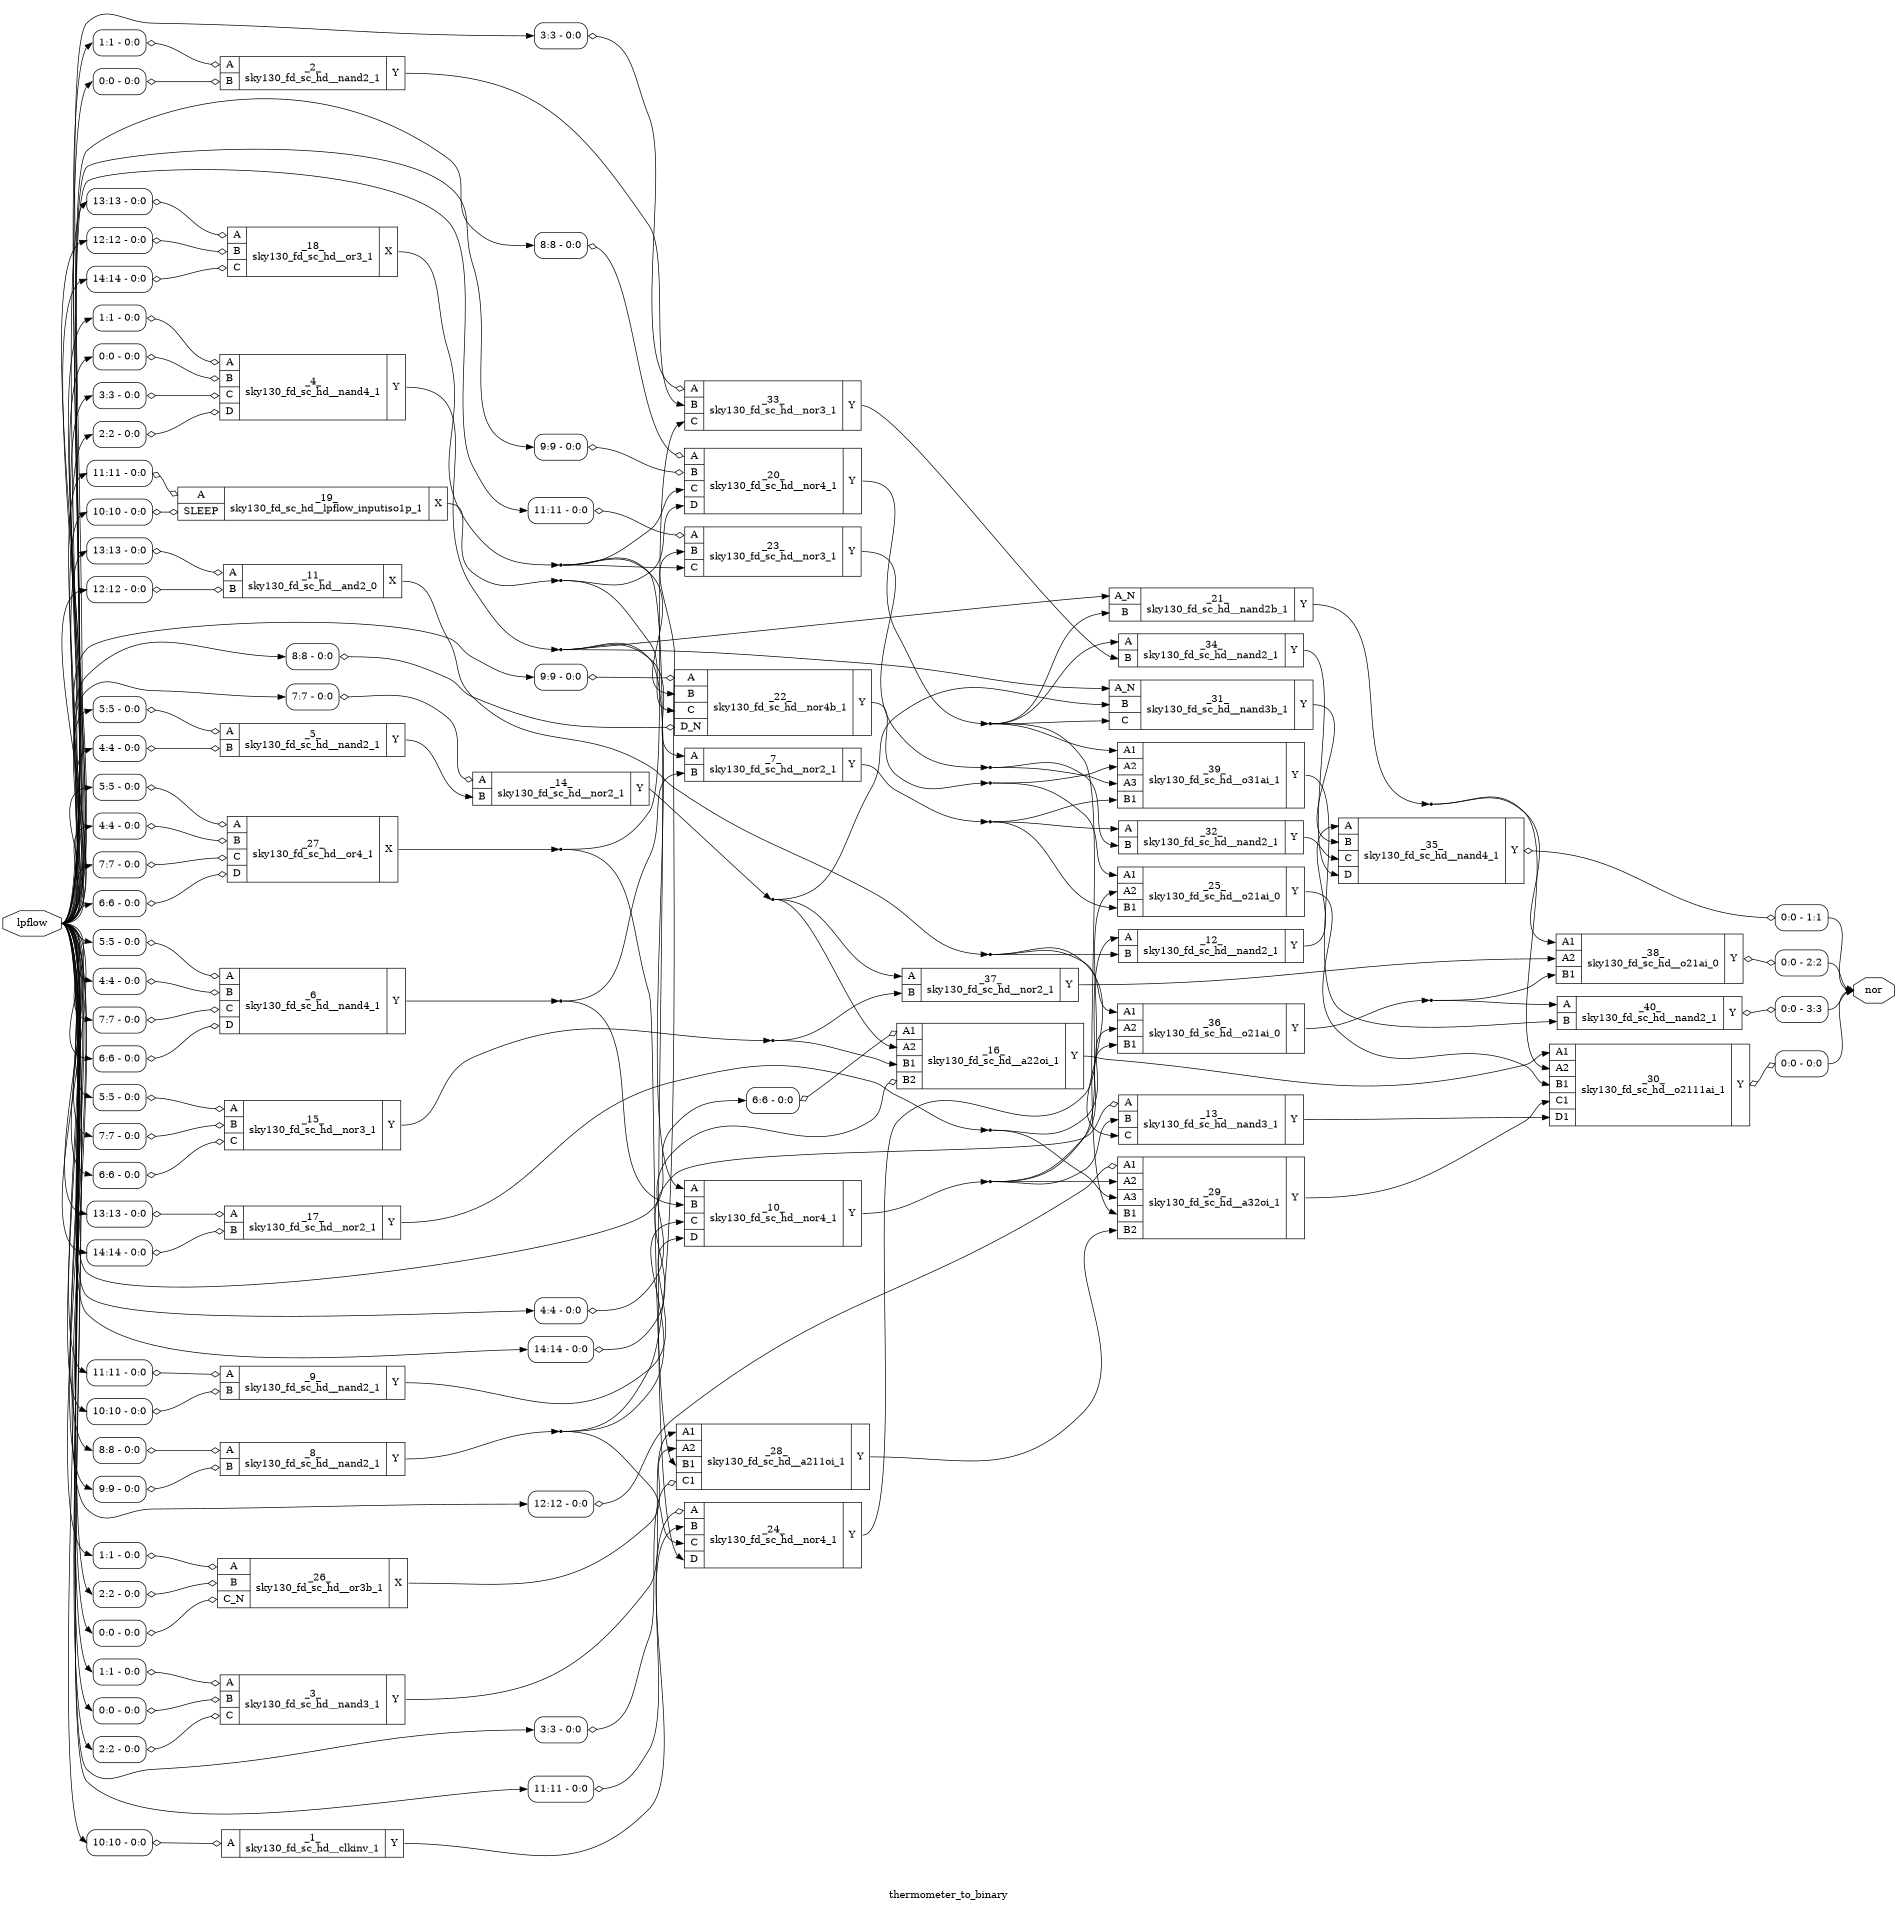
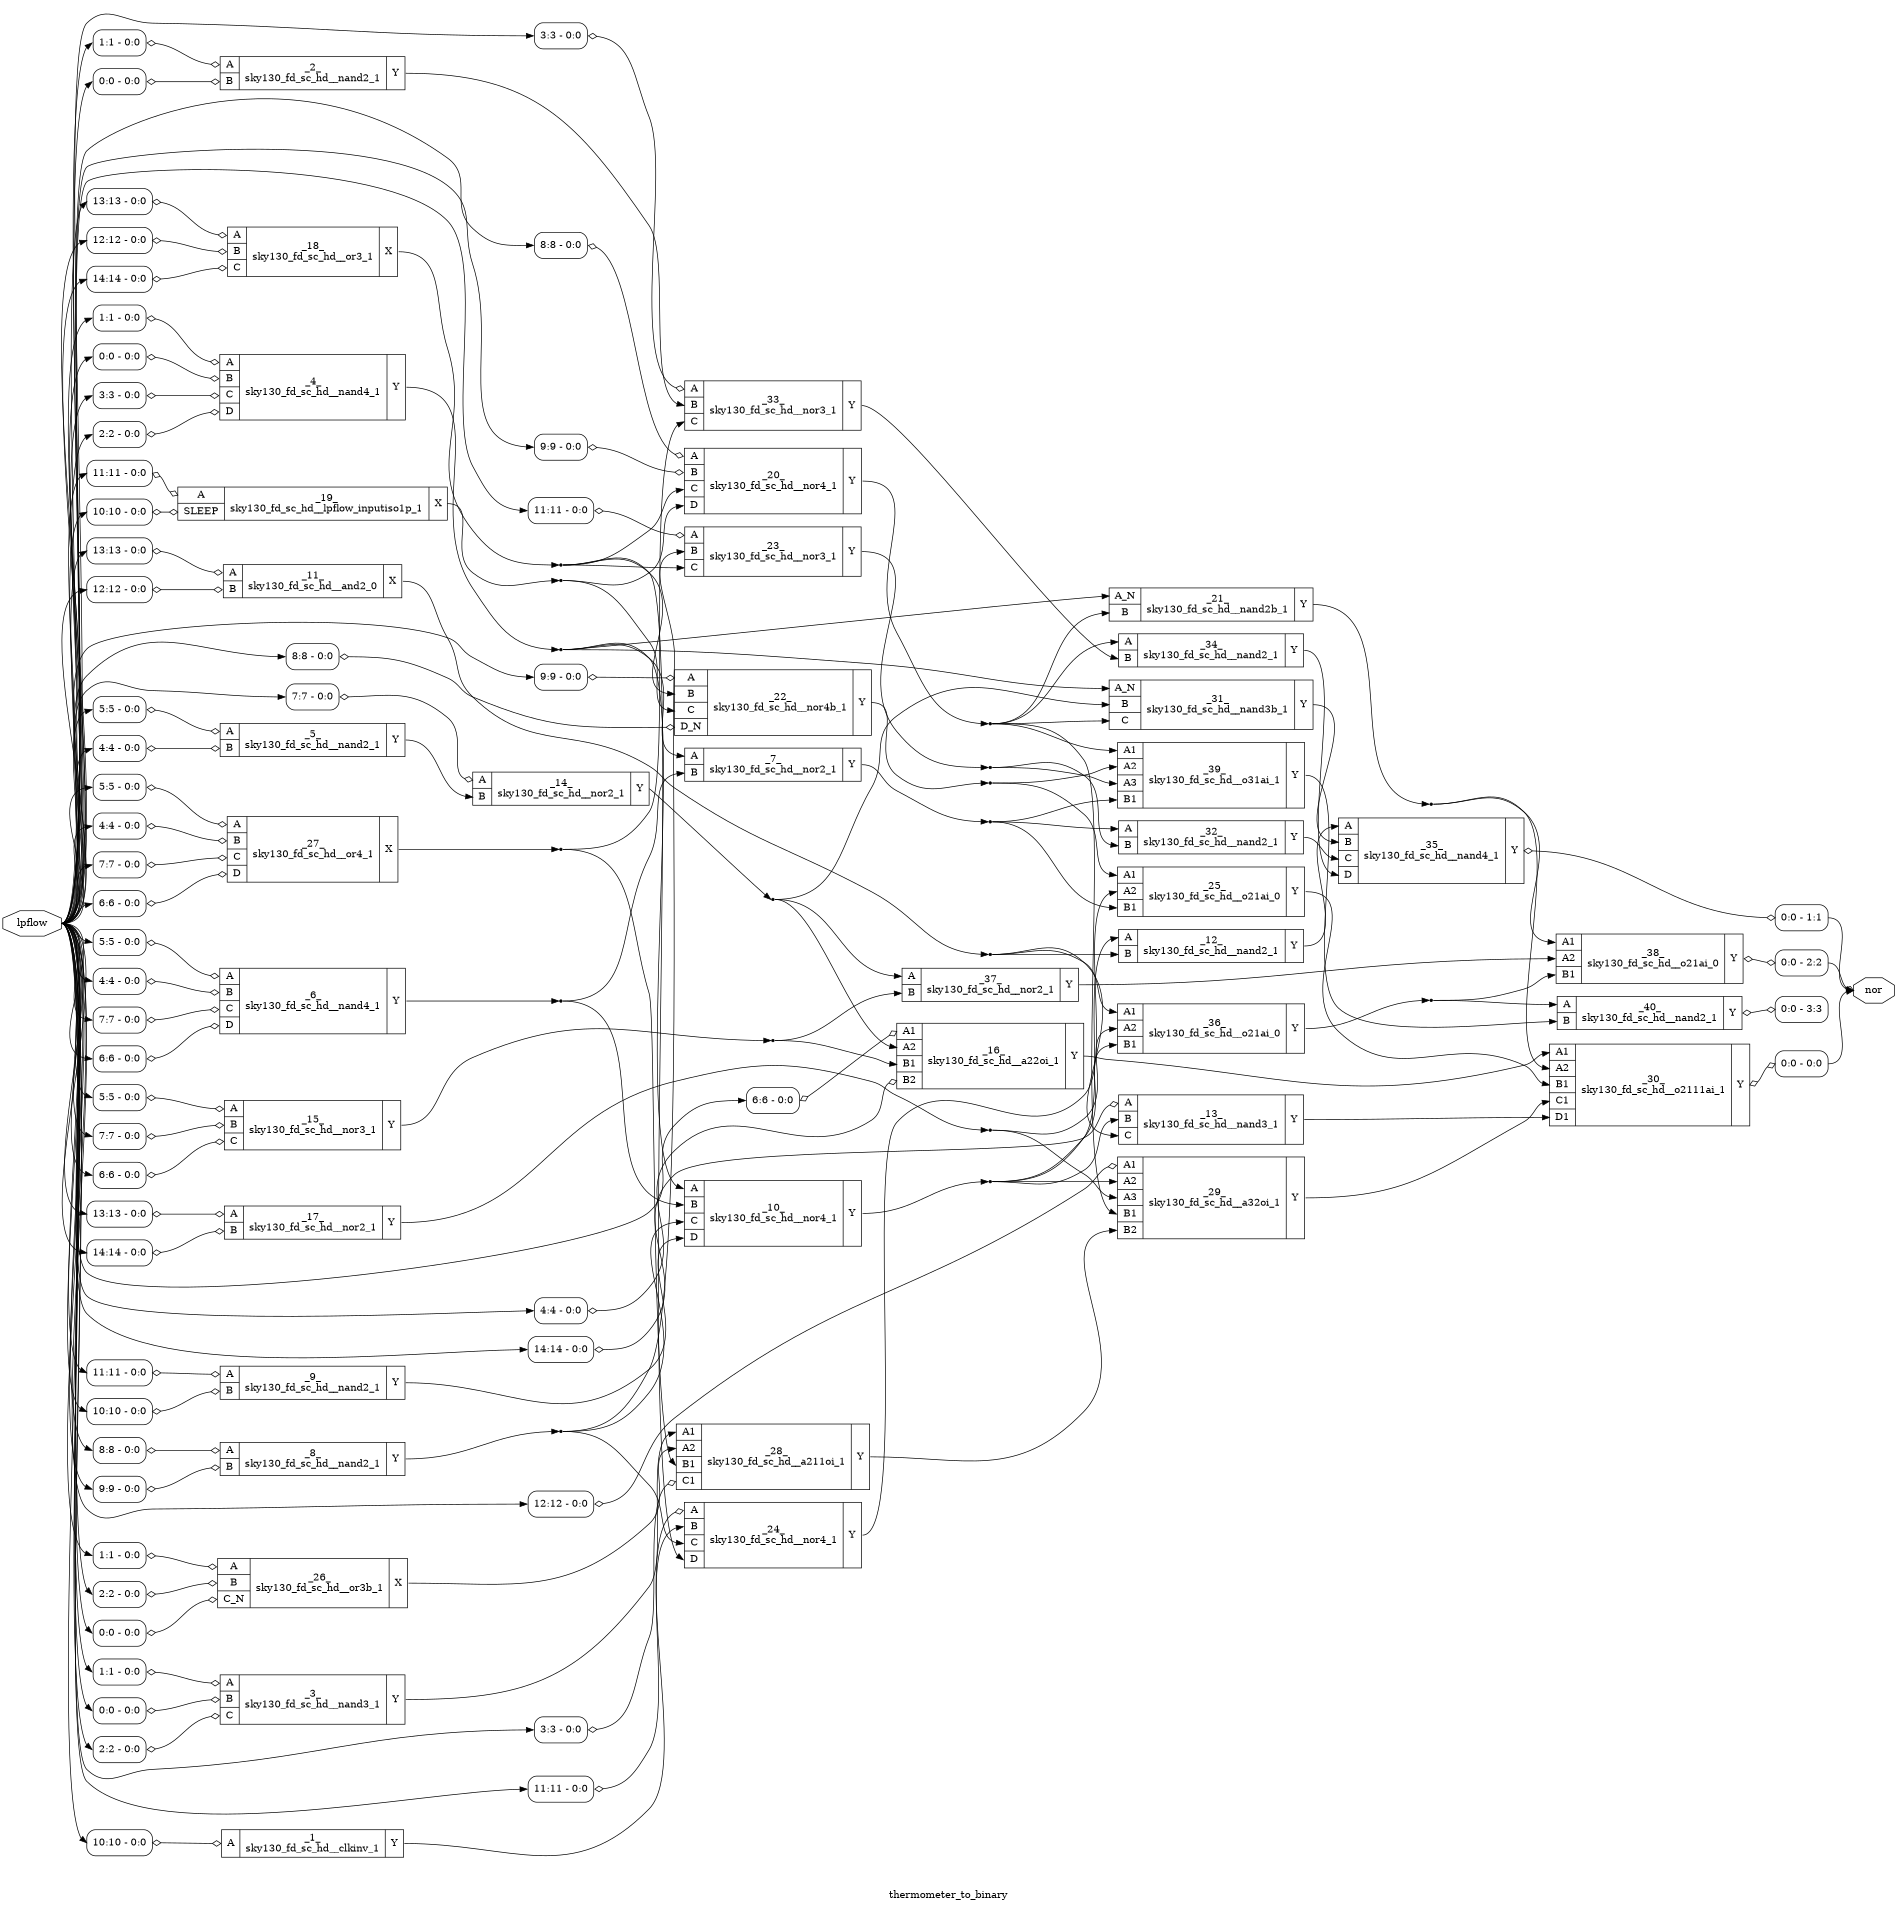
(1841, 951) -> (1841, 951)
(1840, 973) -> (1840, 973)
(1835, 1007) -> none
